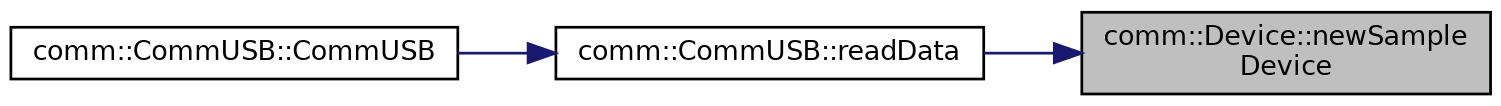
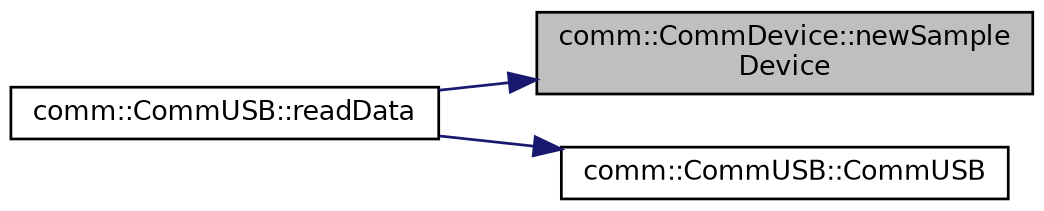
(493, 53) -> (487, 141)
(1286, 53) -> (785, 53)
